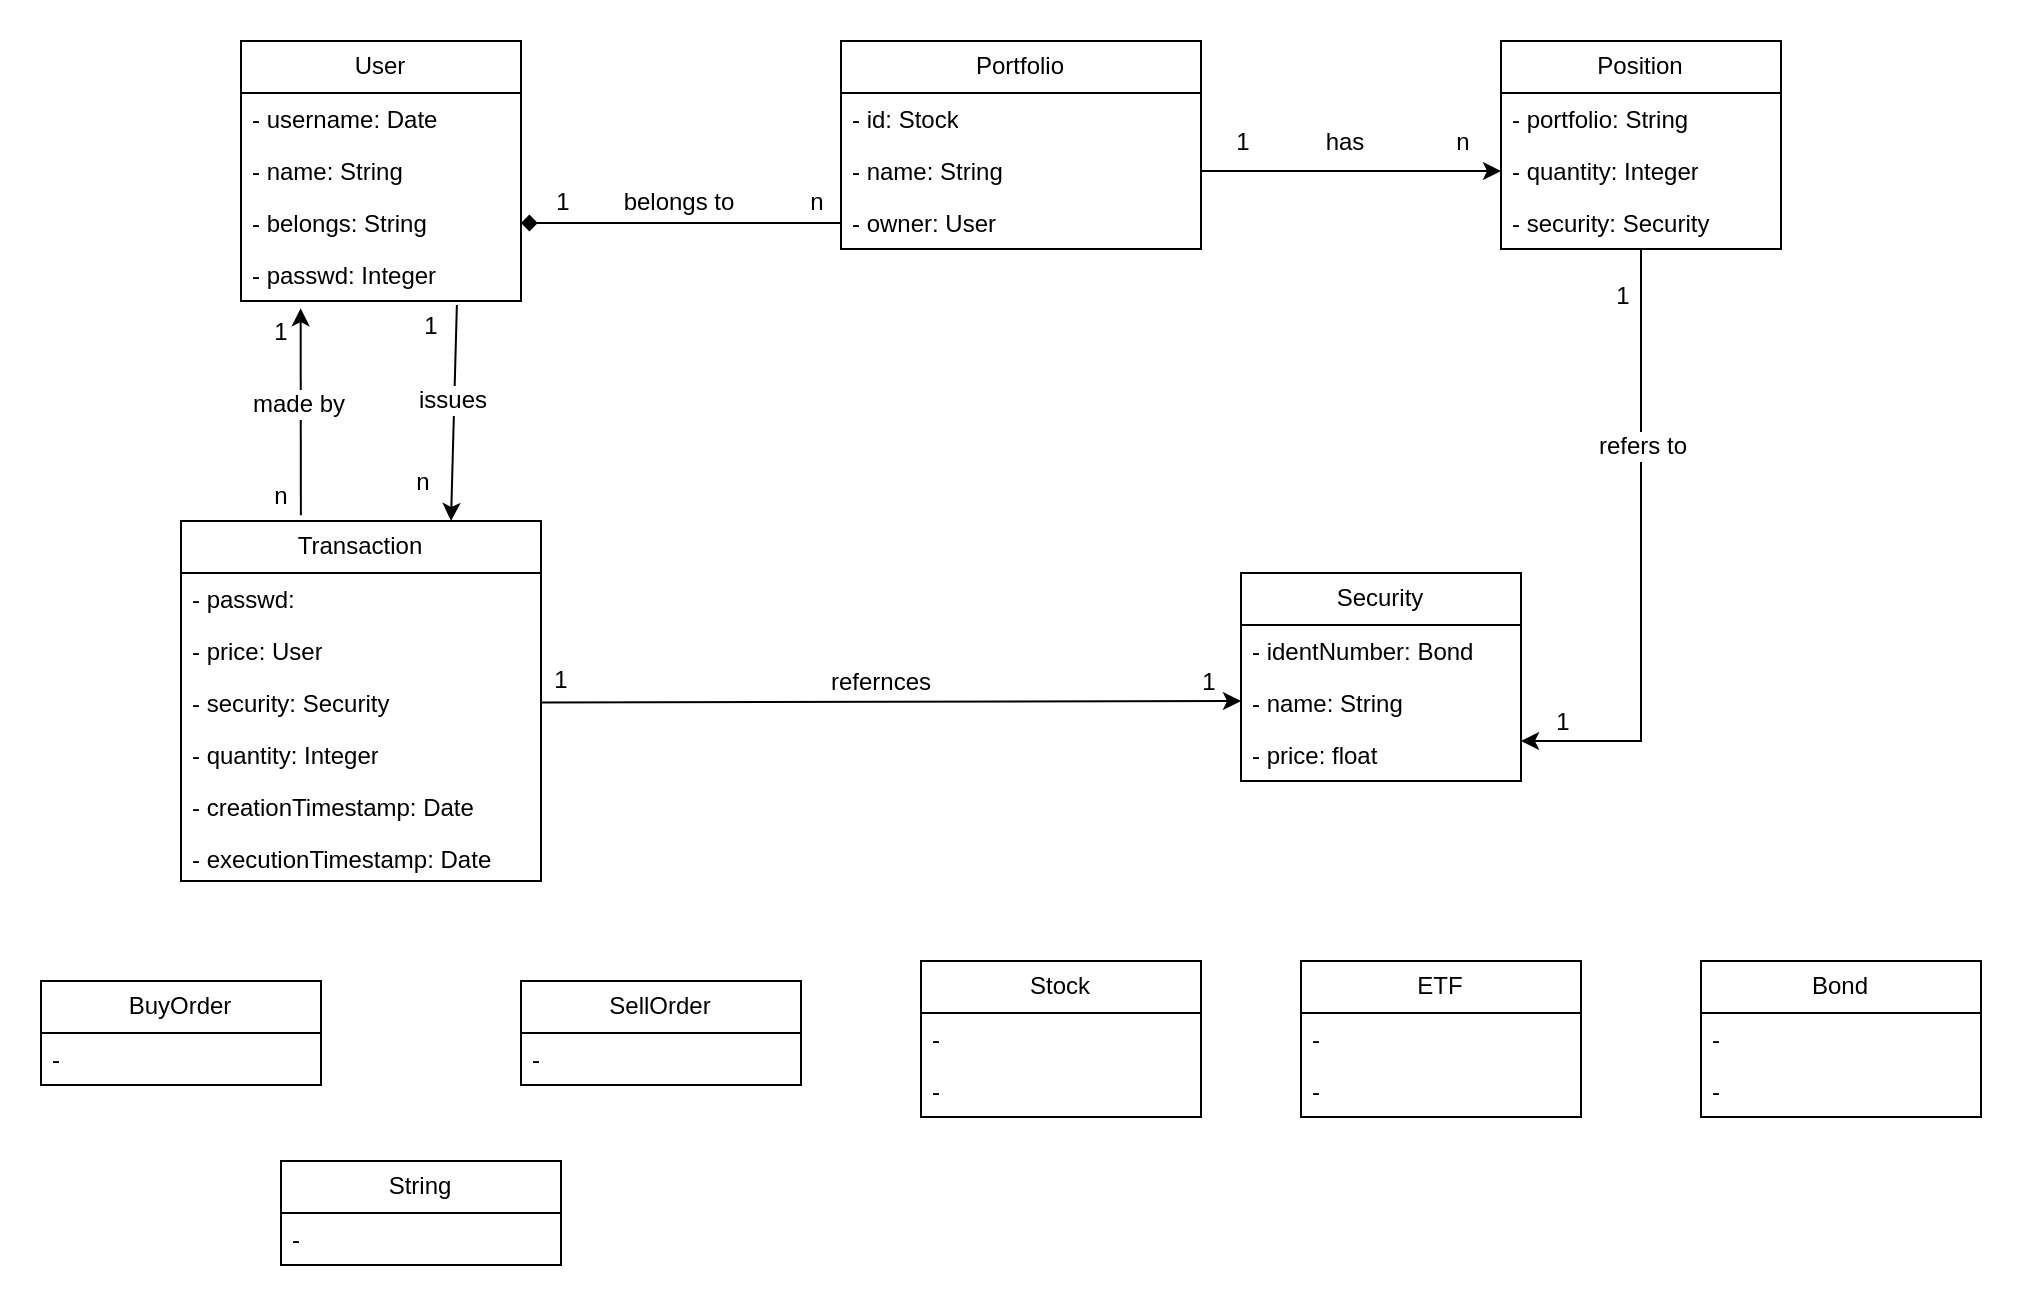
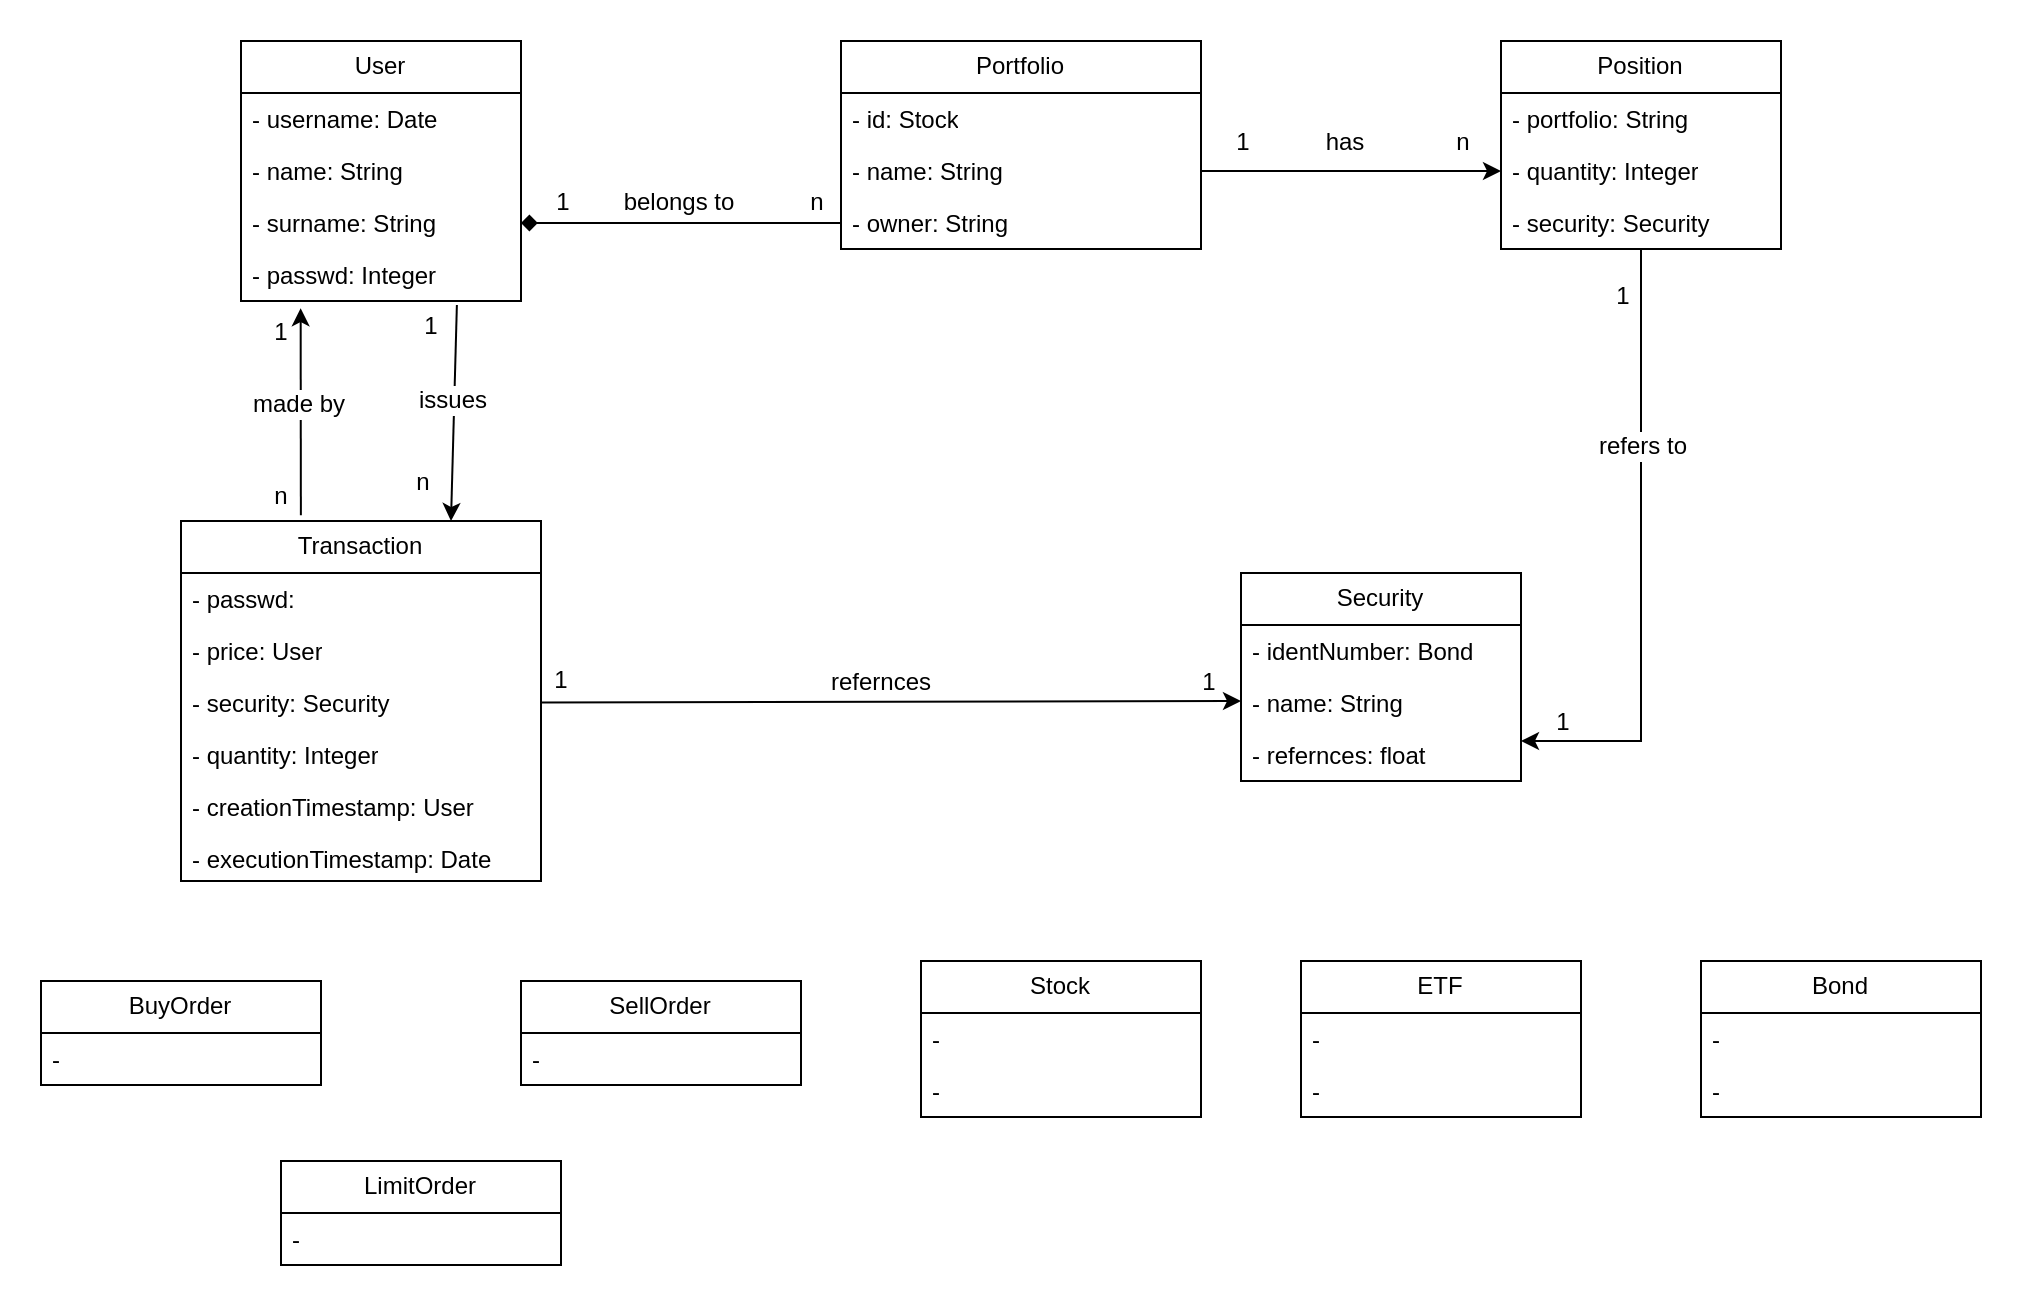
(352, 225) -> (355, 225)
(931, 225) -> (941, 225)
(1331, 757) -> (1361, 757)
(345, 809) -> (345, 809)
(421, 1187) -> (421, 1187)
